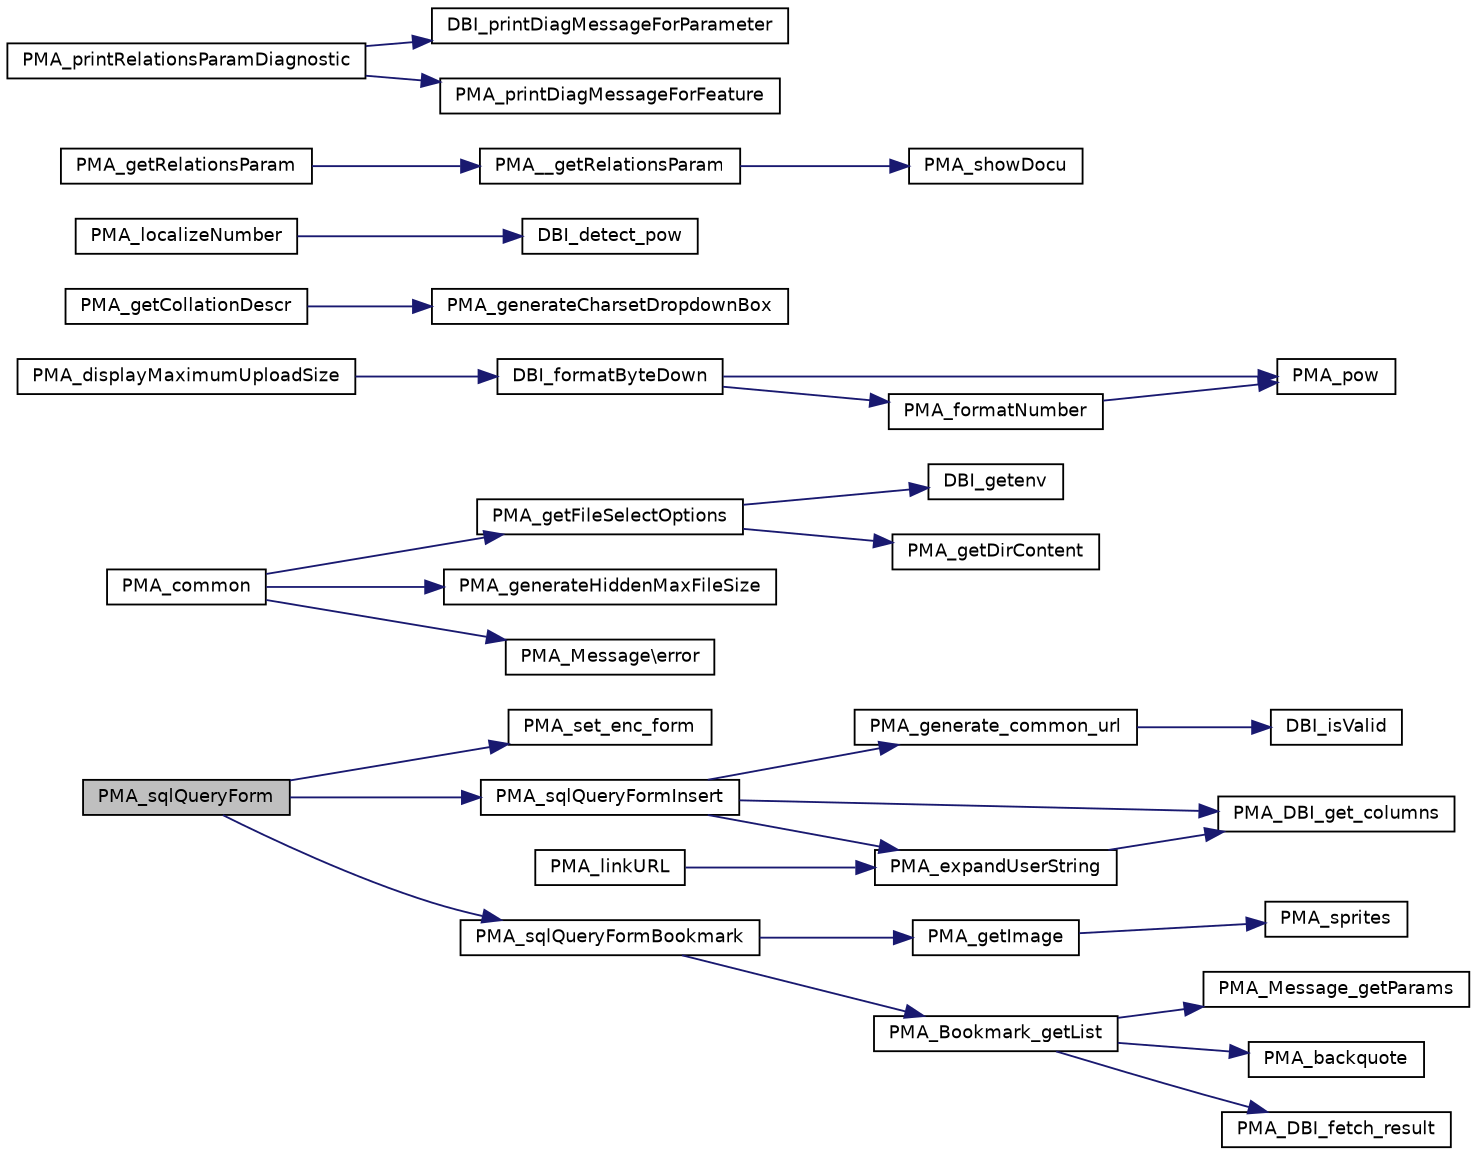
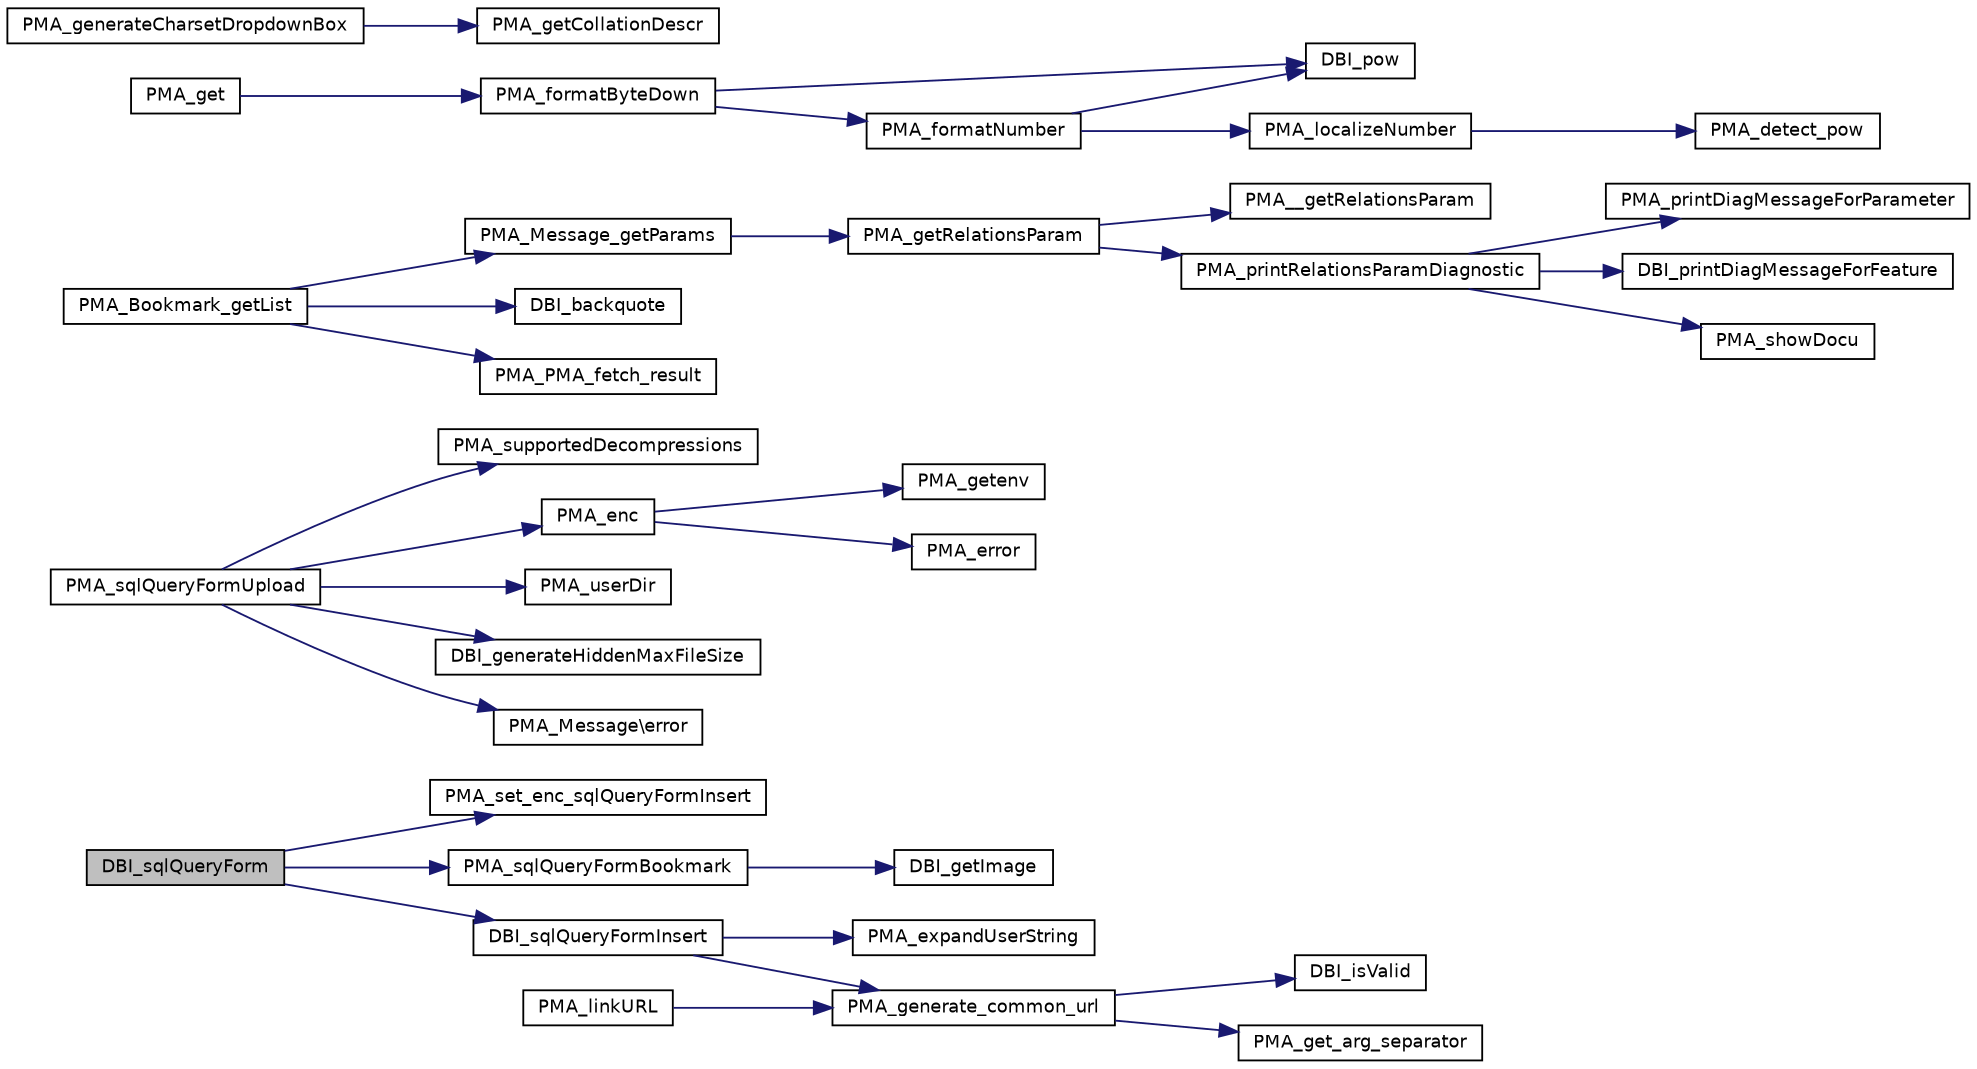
(610, 26) -> (1788, 201)
(610, 96) -> (1788, 271)
none -> (1156, 131)
(815, 166) -> (1575, 307)
(610, 236) -> (1788, 131)
none -> (780, 236)
none -> (1131, 250)
(360, 306) -> (411, 26)
(186, 377) -> (186, 96)
(610, 377) -> (598, 96)
(1336, 377) -> (1360, 61)
none -> (598, 447)
(996, 482) -> (974, 482)
(610, 517) -> (598, 517)
(996, 552) -> (974, 552)
(186, 587) -> (186, 587)
none -> (598, 587)
(610, 587) -> (598, 657)
(610, 727) -> (598, 797)
(186, 797) -> (186, 868)
(610, 797) -> (598, 938)
(1336, 814) -> none
(771, 868) -> (744, 1008)
(1336, 919) -> none
(996, 938) -> (974, 868)
(794, 983) -> none
none -> (1360, 1043)
(1336, 1060) -> (598, 306)
(1336, 1130) -> (598, 377)
